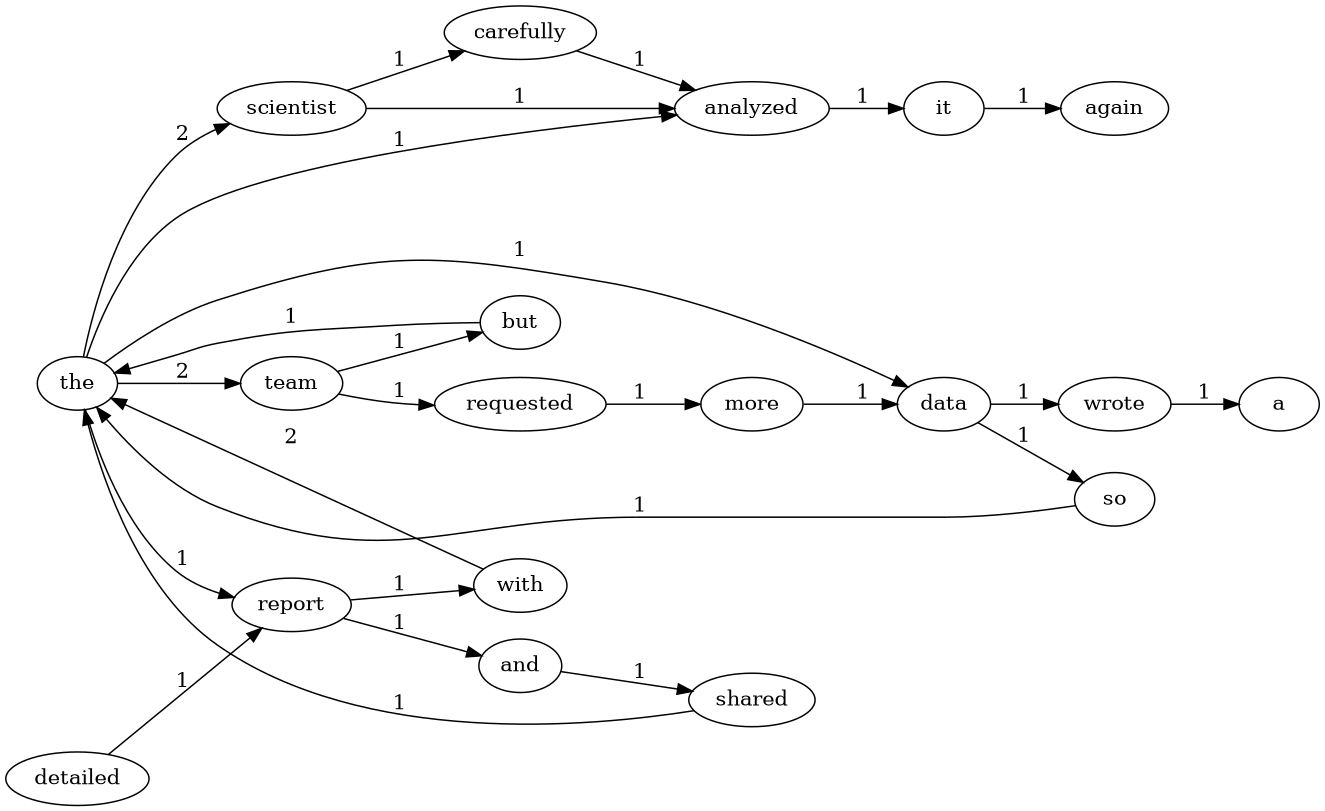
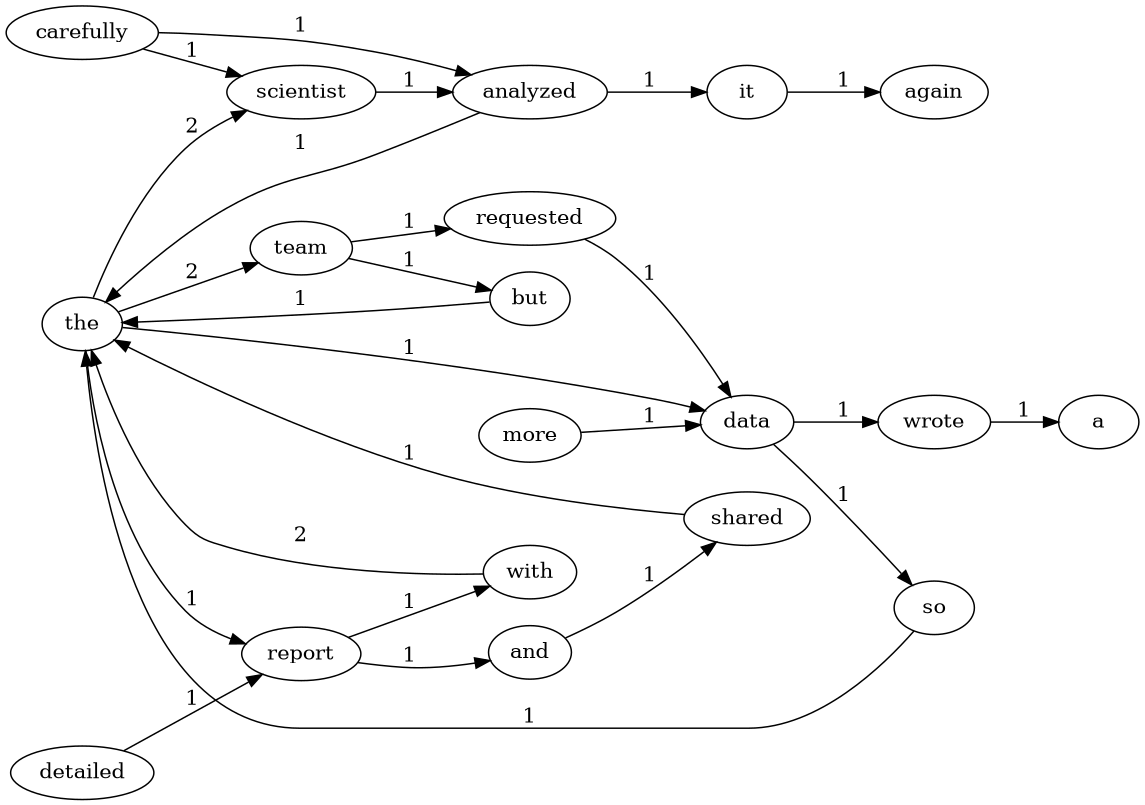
(399, 73) -> (185, 61)
(332, 165) -> (287, 182)
(645, 404) -> (662, 303)
